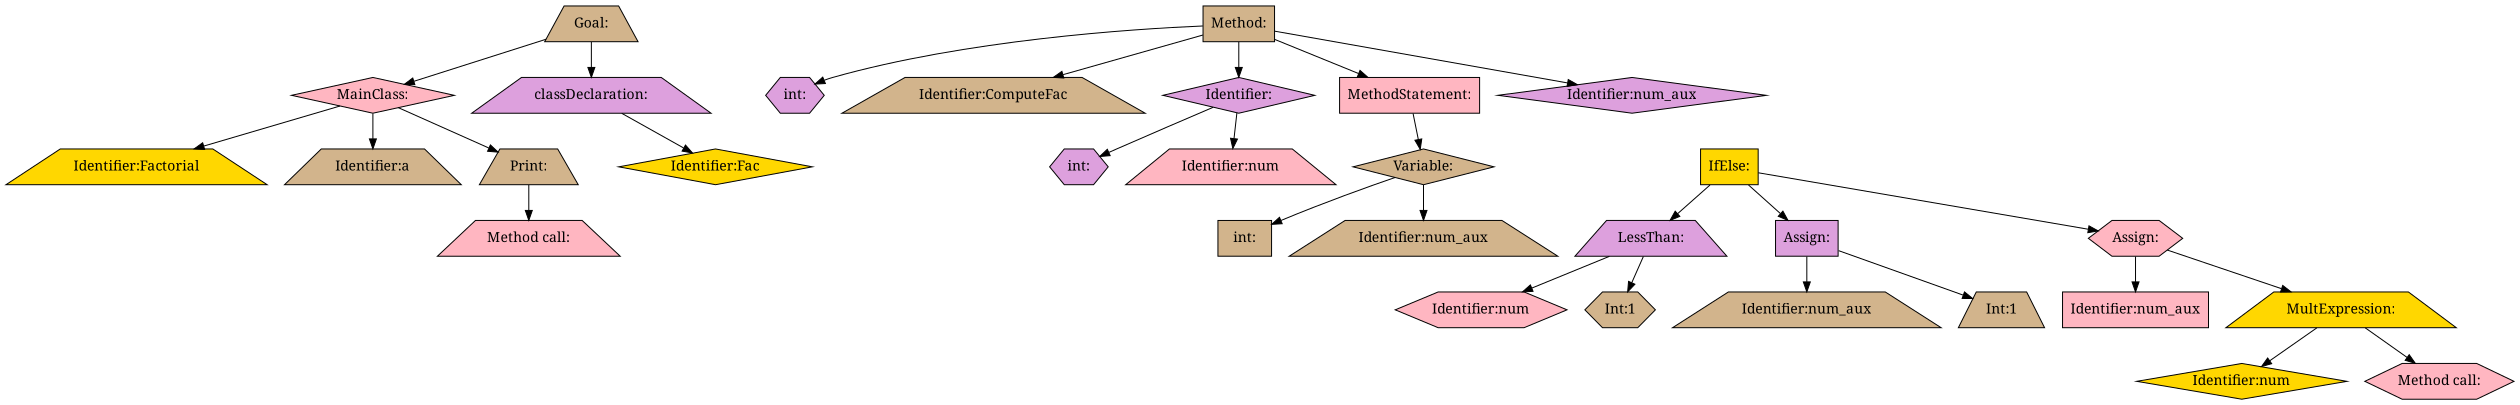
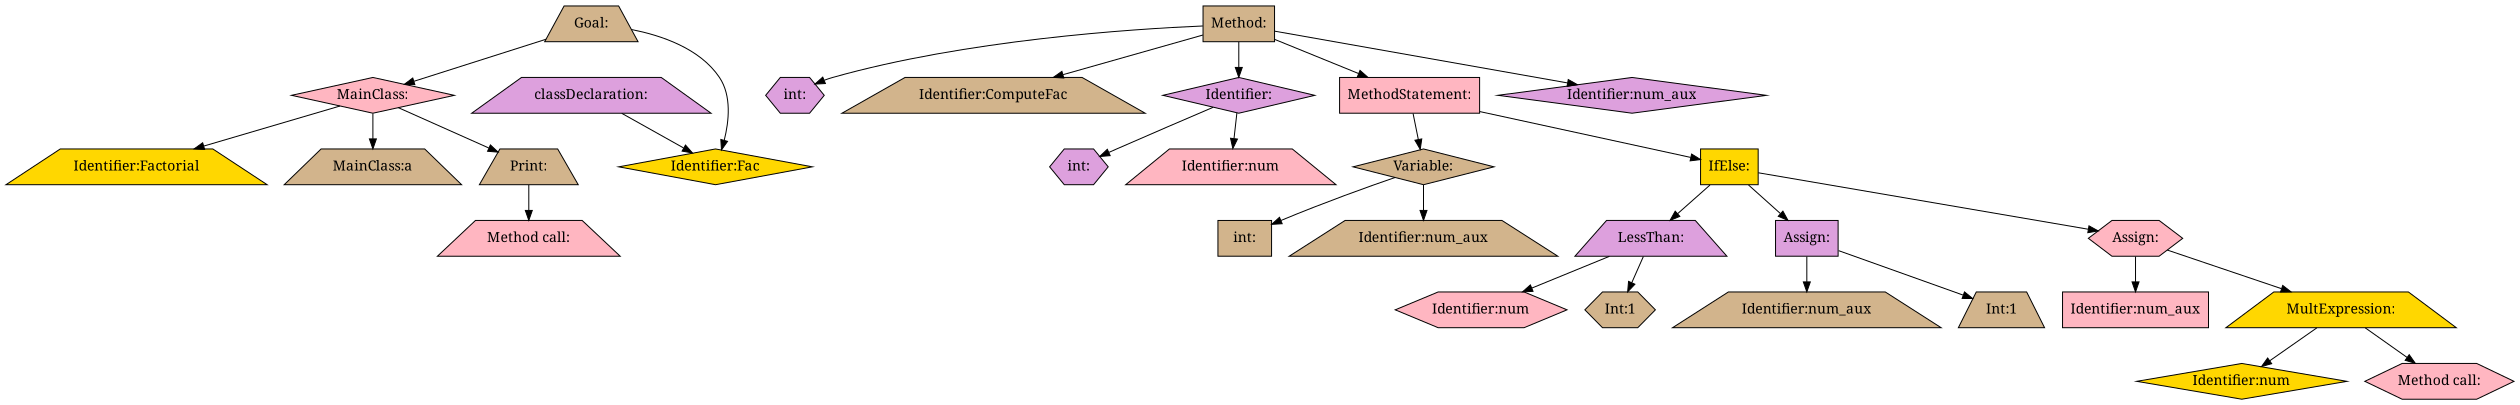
(591, 55) -> (707, 63)
none -> (1585, 135)
(373, 167) -> (373, 167)
